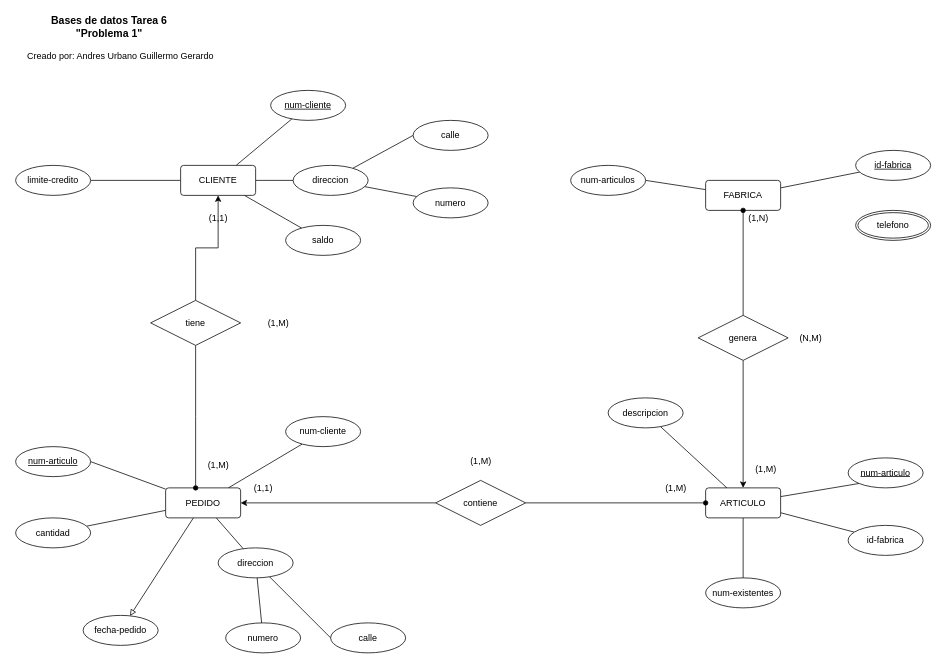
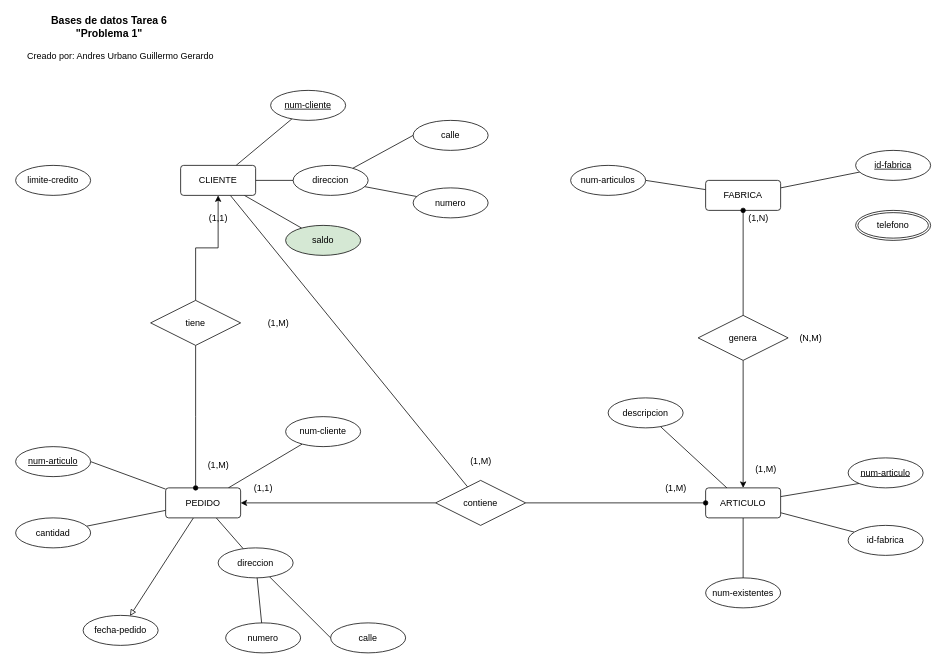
(135, 180) -> (348, 341)
(323, 240) -> (323, 240)
